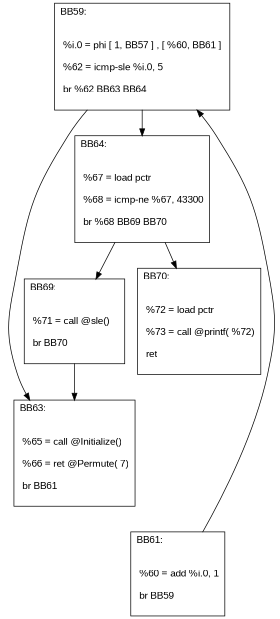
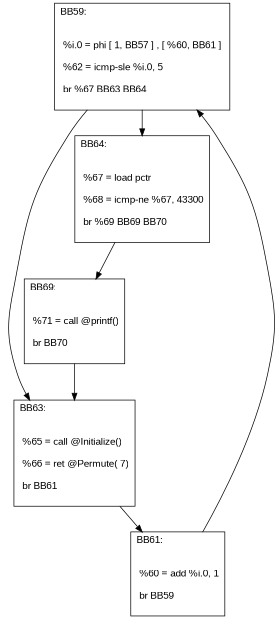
(103, 89) -> (103, 89)
(124, 222) -> (124, 222)
(70, 321) -> (74, 321)
(199, 321) -> none
none -> (129, 516)
